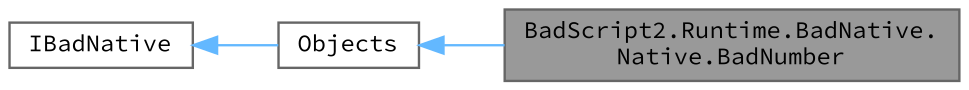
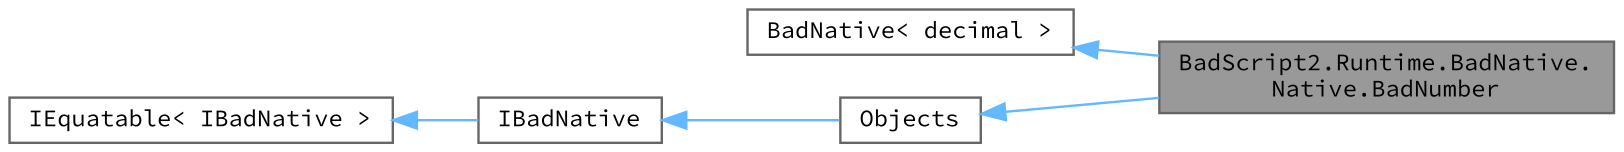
none -> (911, 32)
none -> (201, 120)
